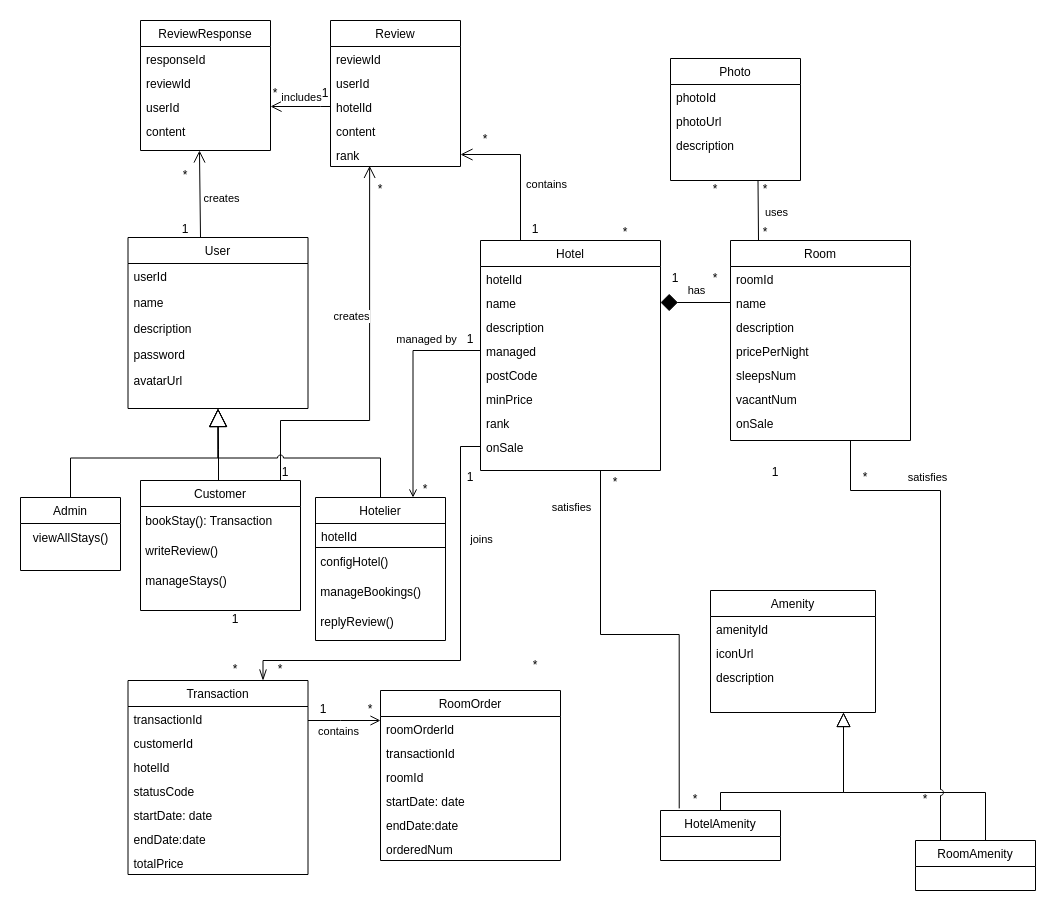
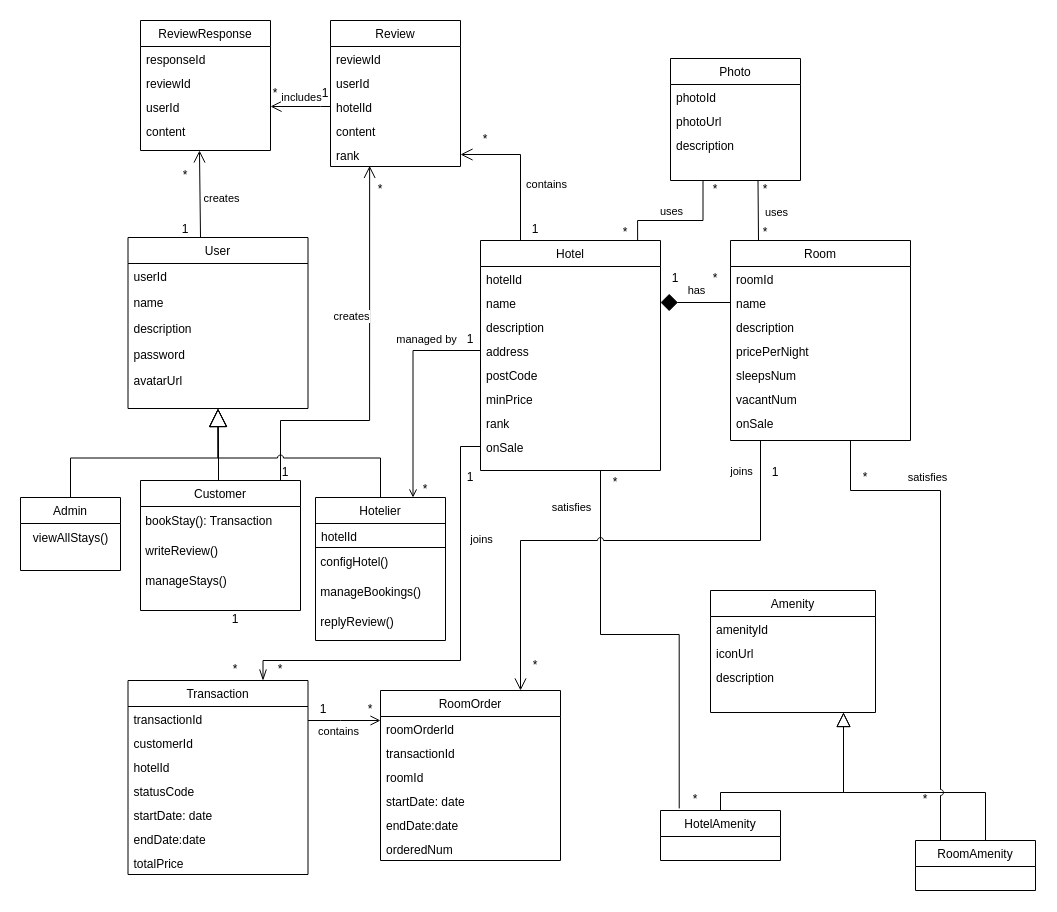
none -> (680, 221)
(510, 352) -> (510, 352)
none -> (615, 541)
